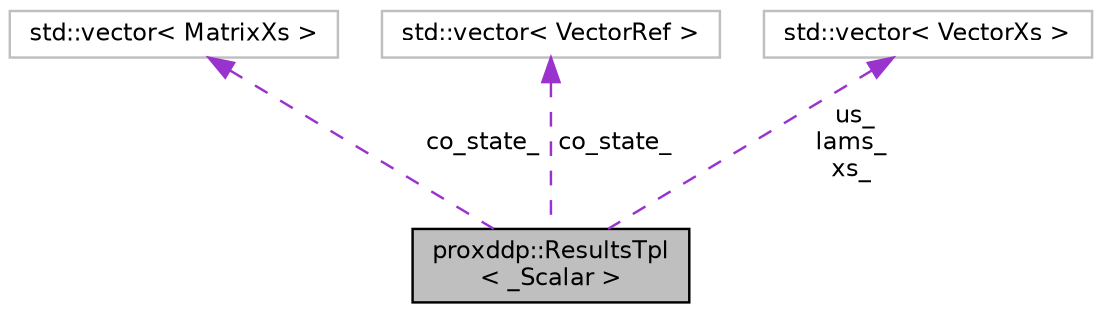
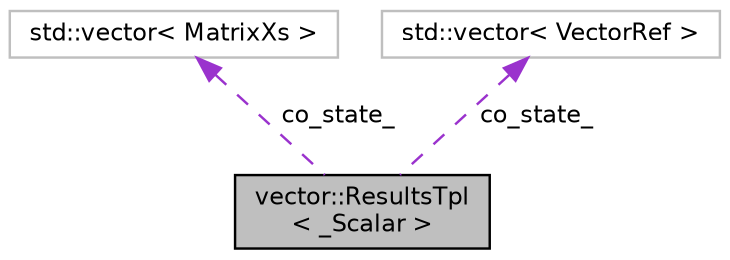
(928, 34) -> none
(551, 266) -> (362, 212)
